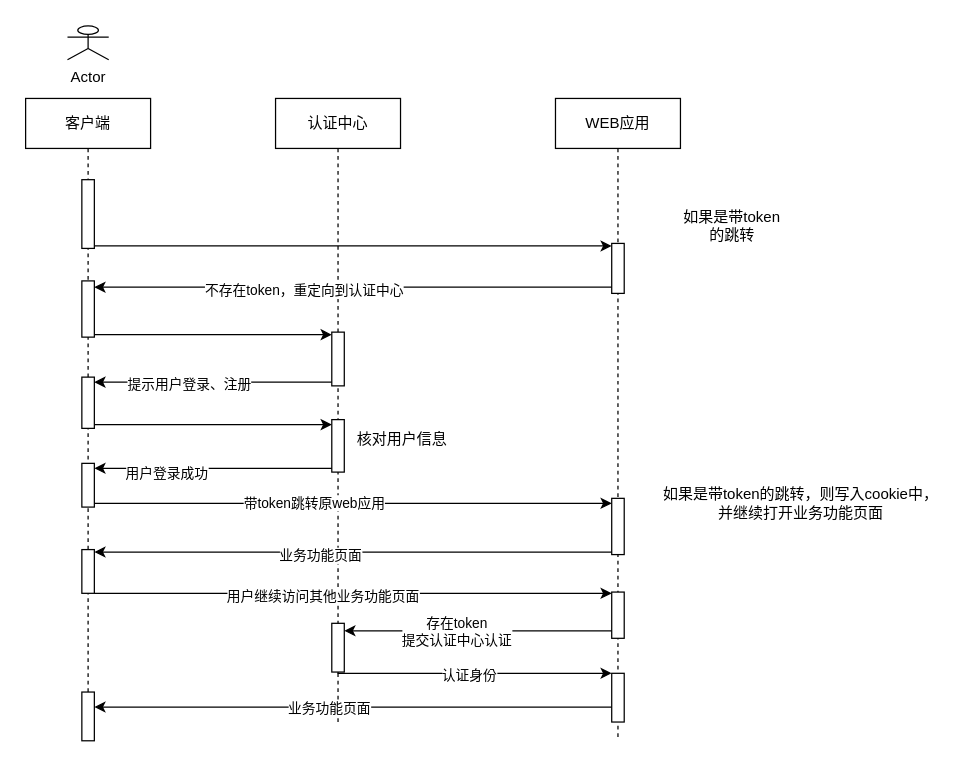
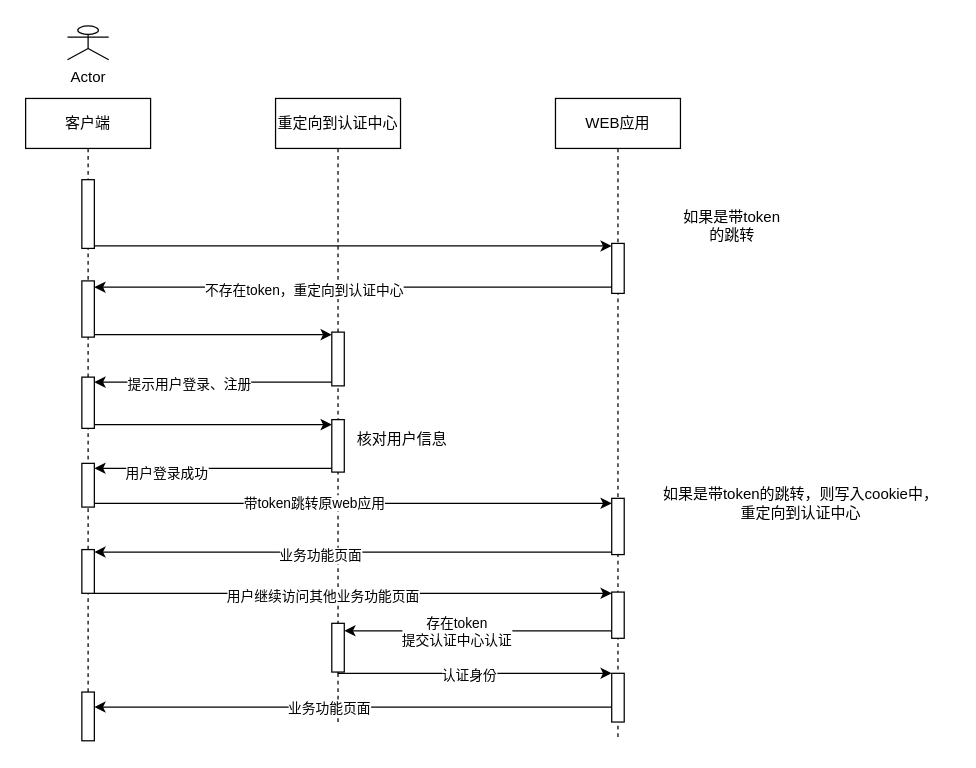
(338, 123) -> (338, 123)
(801, 503) -> (801, 503)
